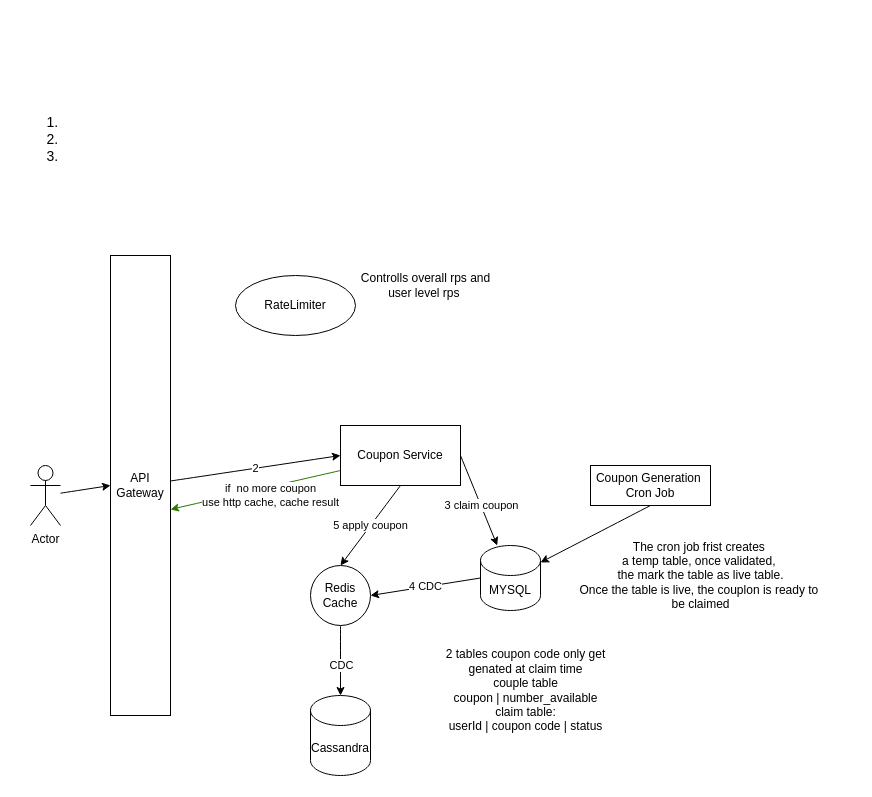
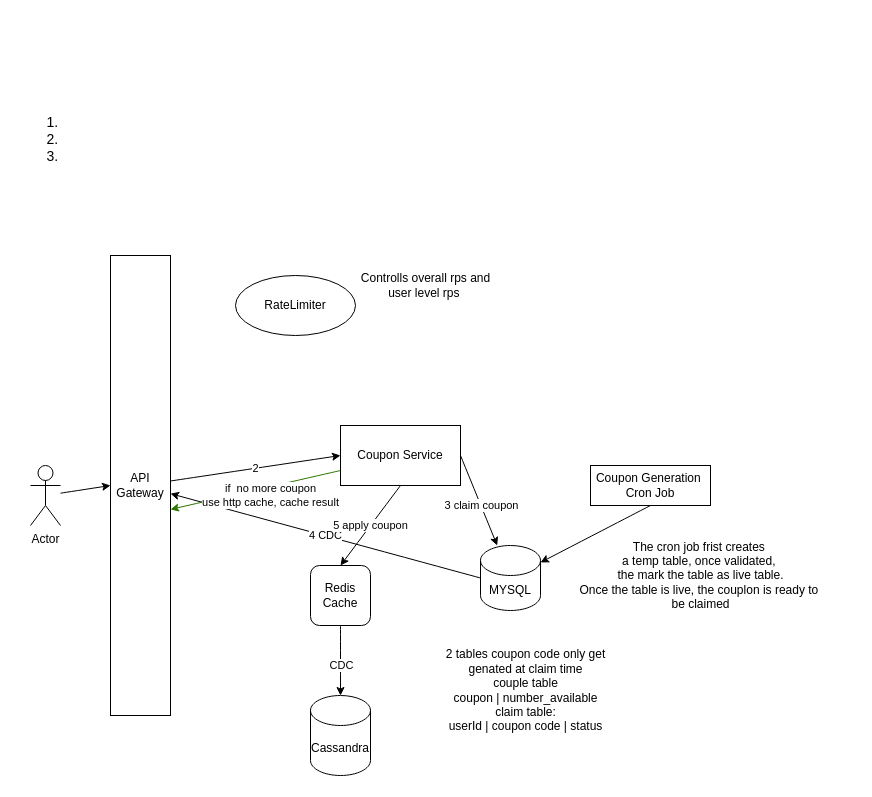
(429, 586) -> (352, 543)
(341, 596) -> (341, 596)
